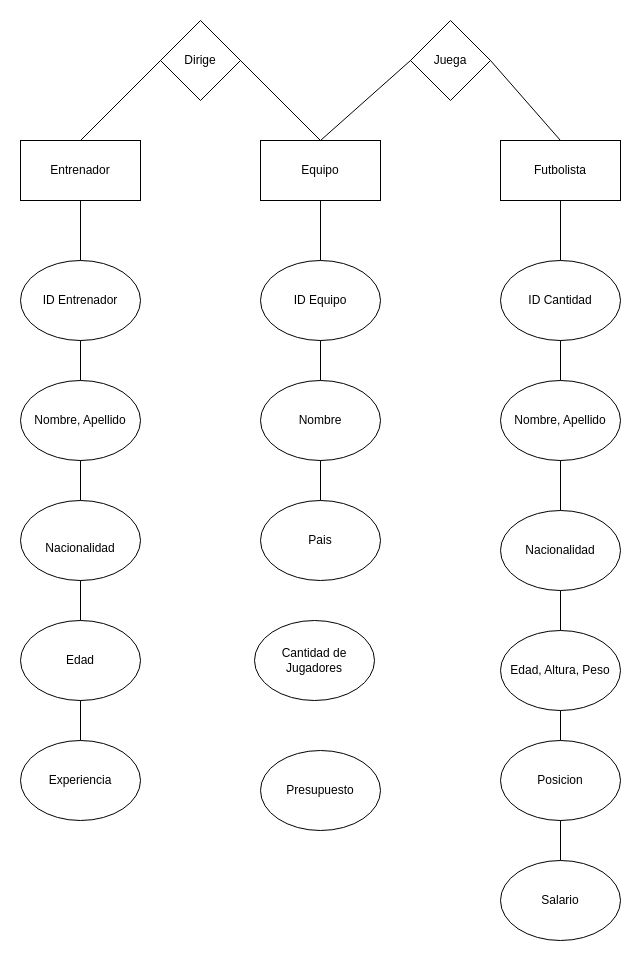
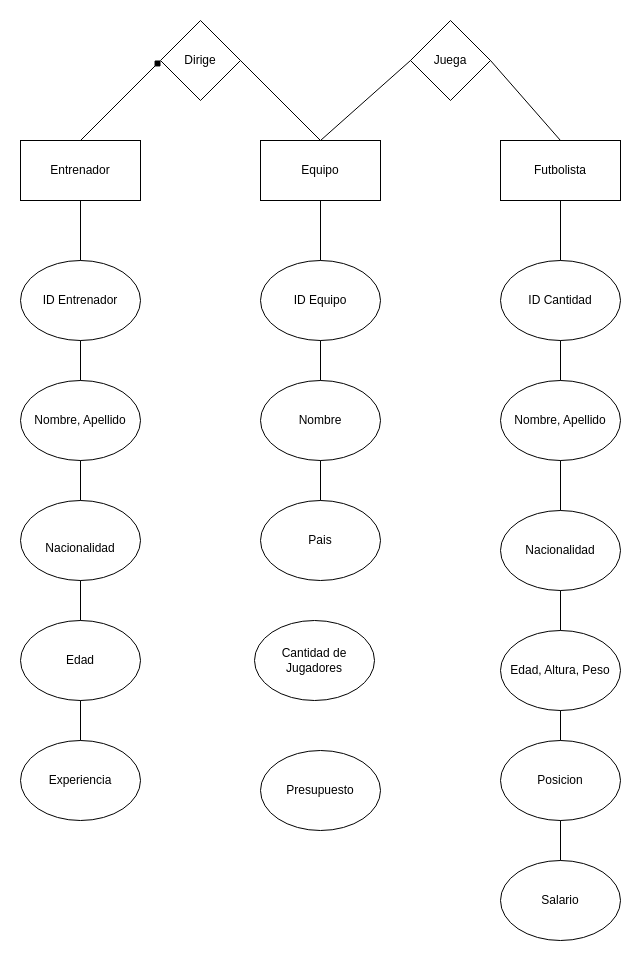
(157, 64) -> (154, 67)
